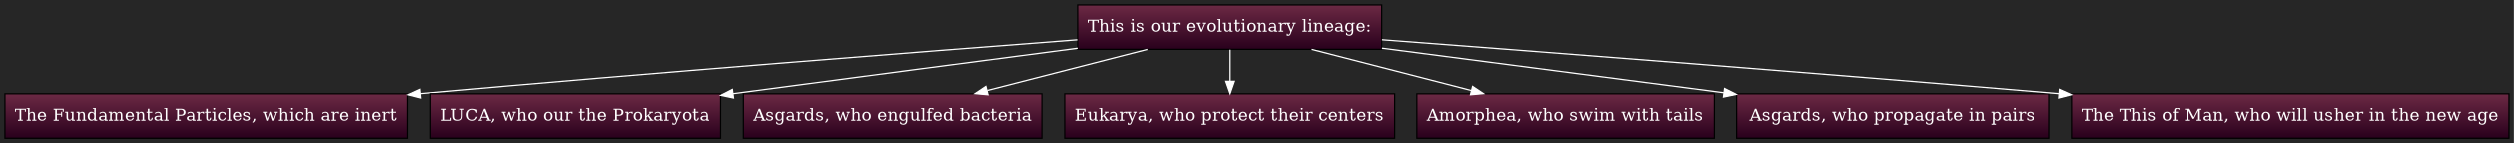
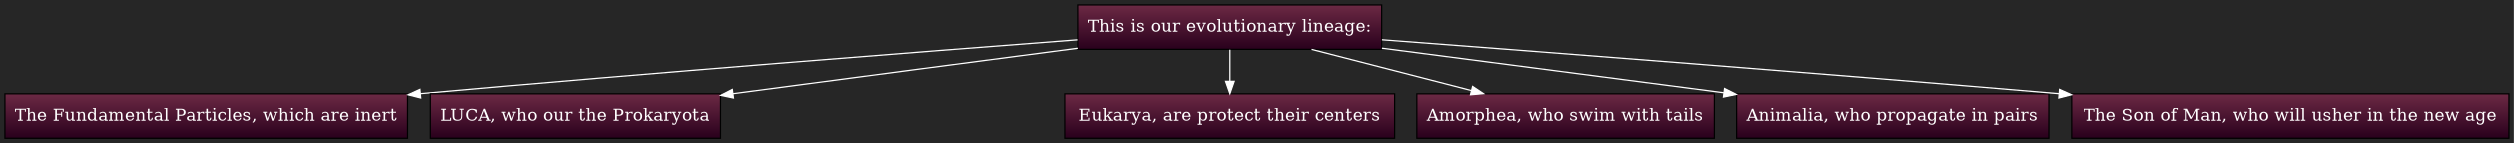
(893, 116) -> none
(1230, 116) -> (1230, 116)
(1893, 116) -> (1893, 116)
(2290, 116) -> (2290, 116)
